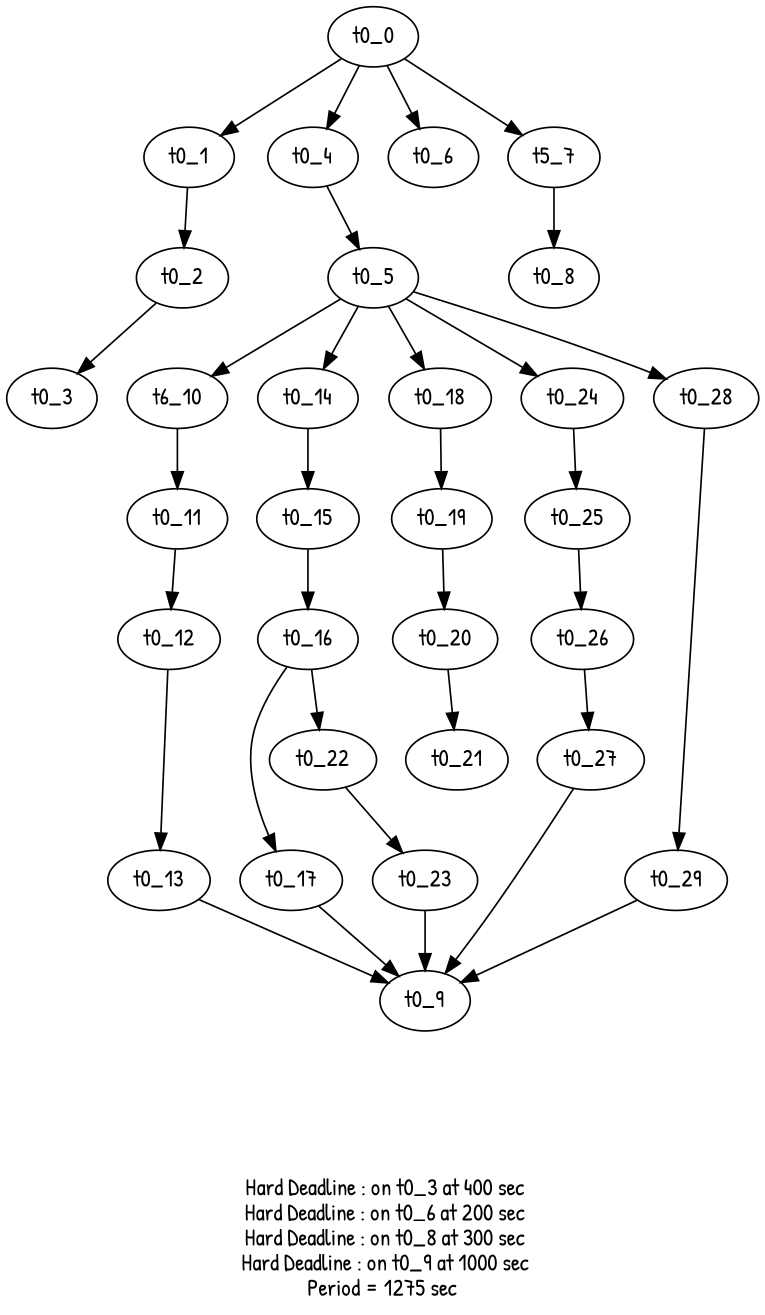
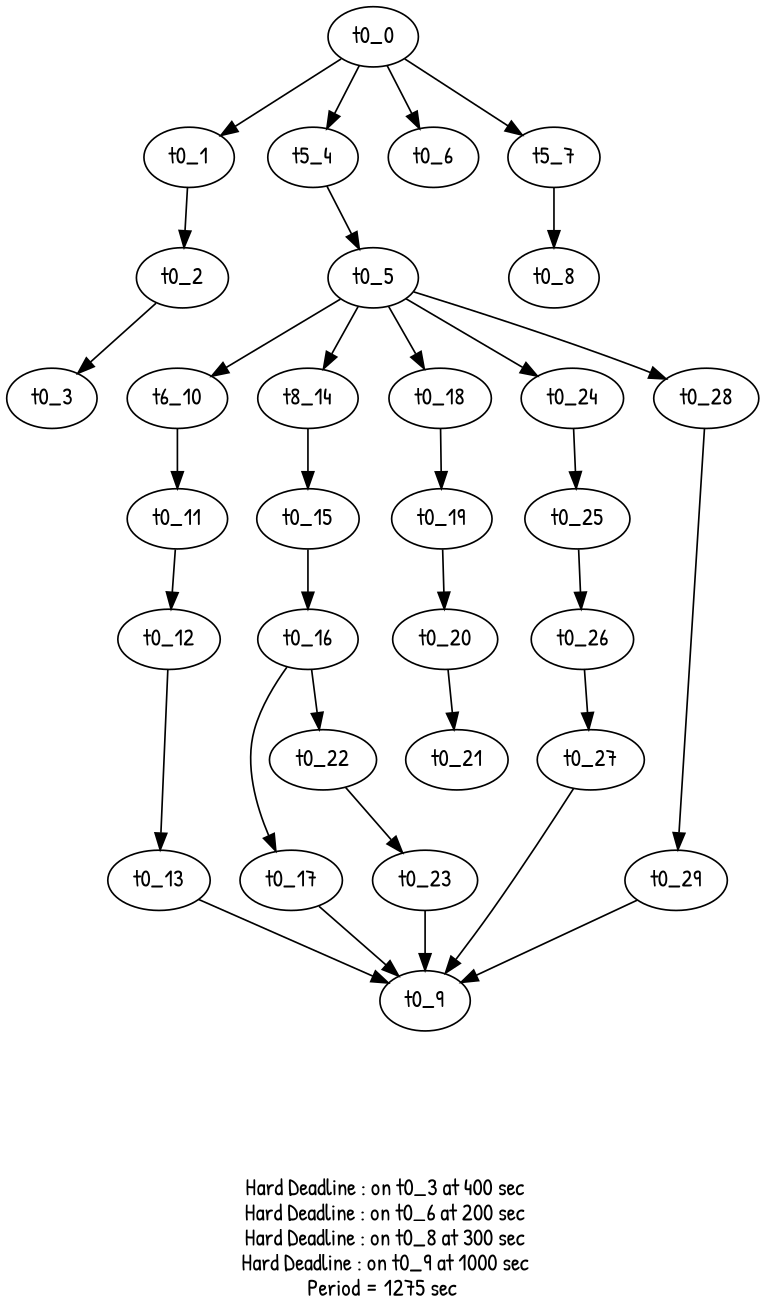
(313, 157) -> (313, 157)
(308, 398) -> (308, 398)
